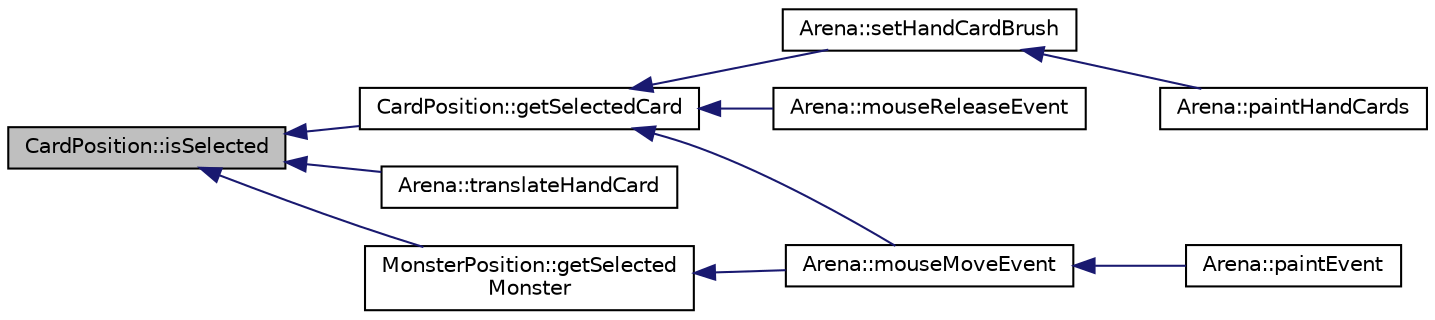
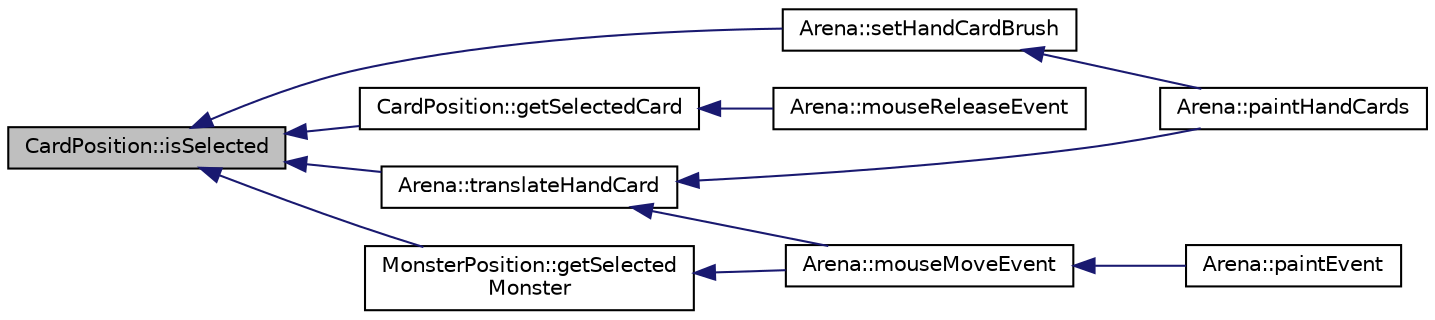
(740, 67) -> (492, 48)
none -> (951, 163)
(778, 182) -> (740, 229)
